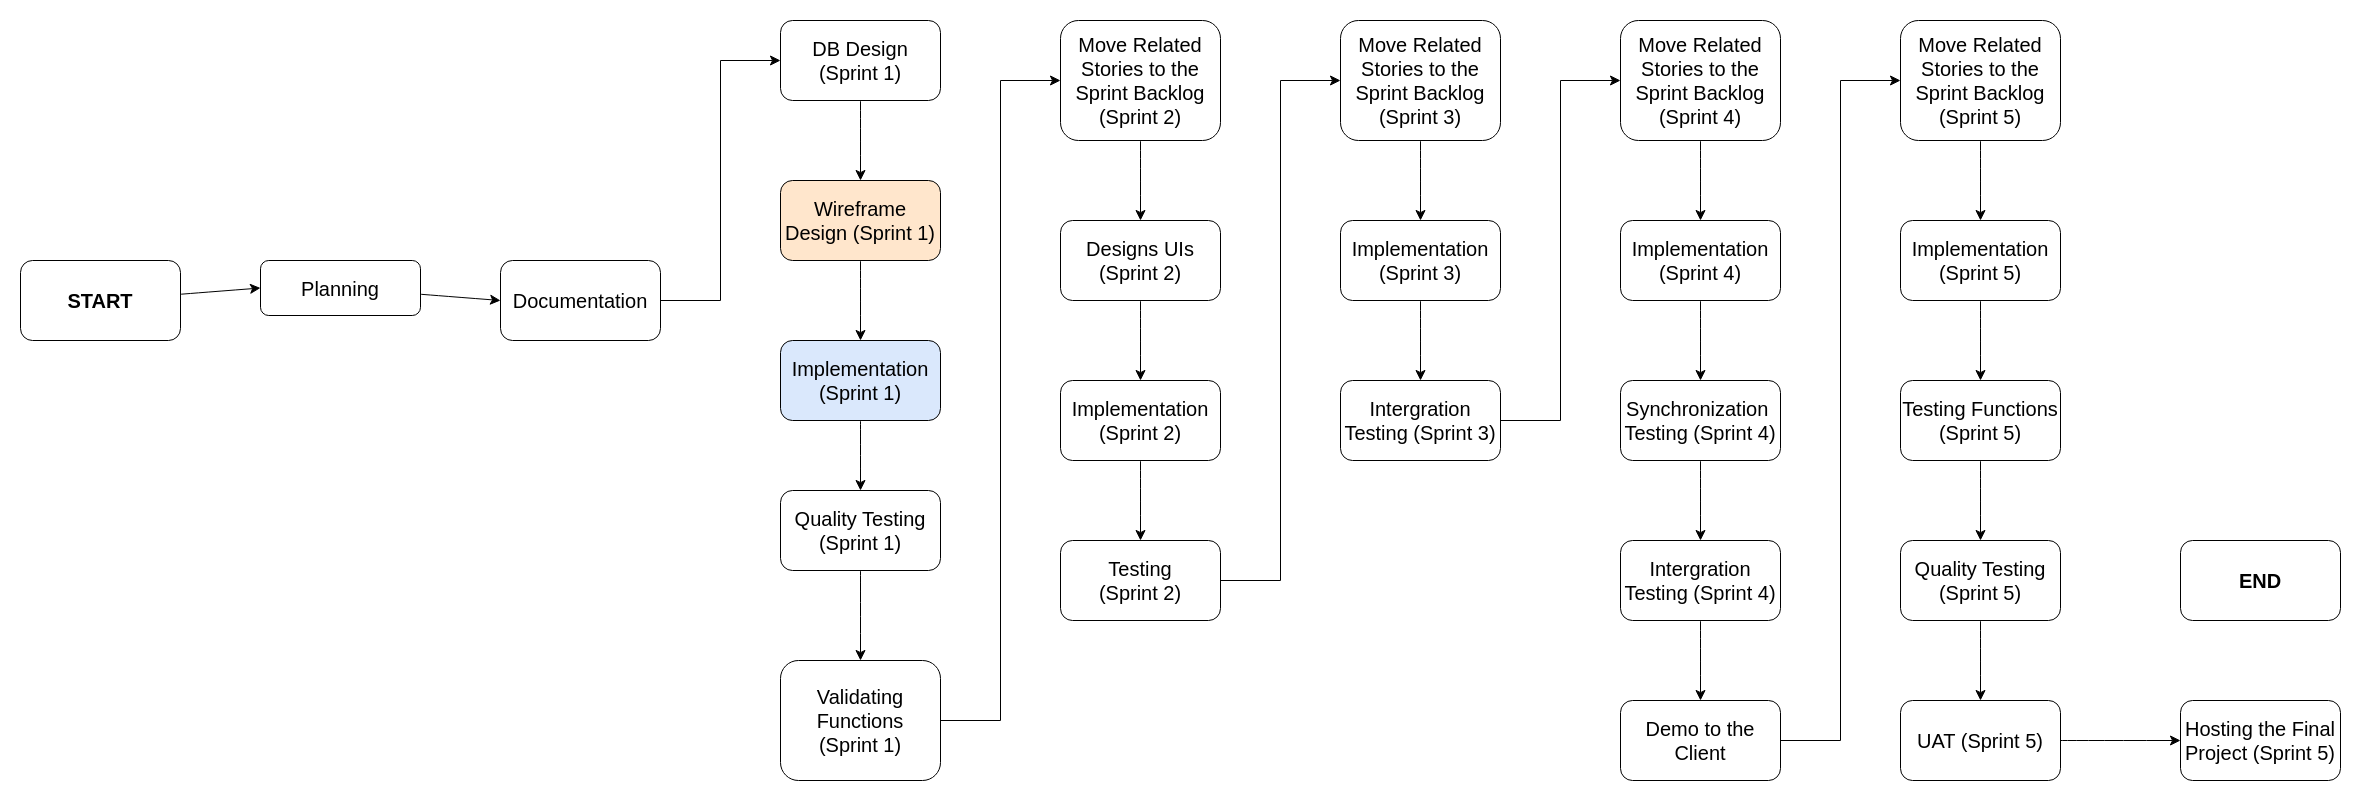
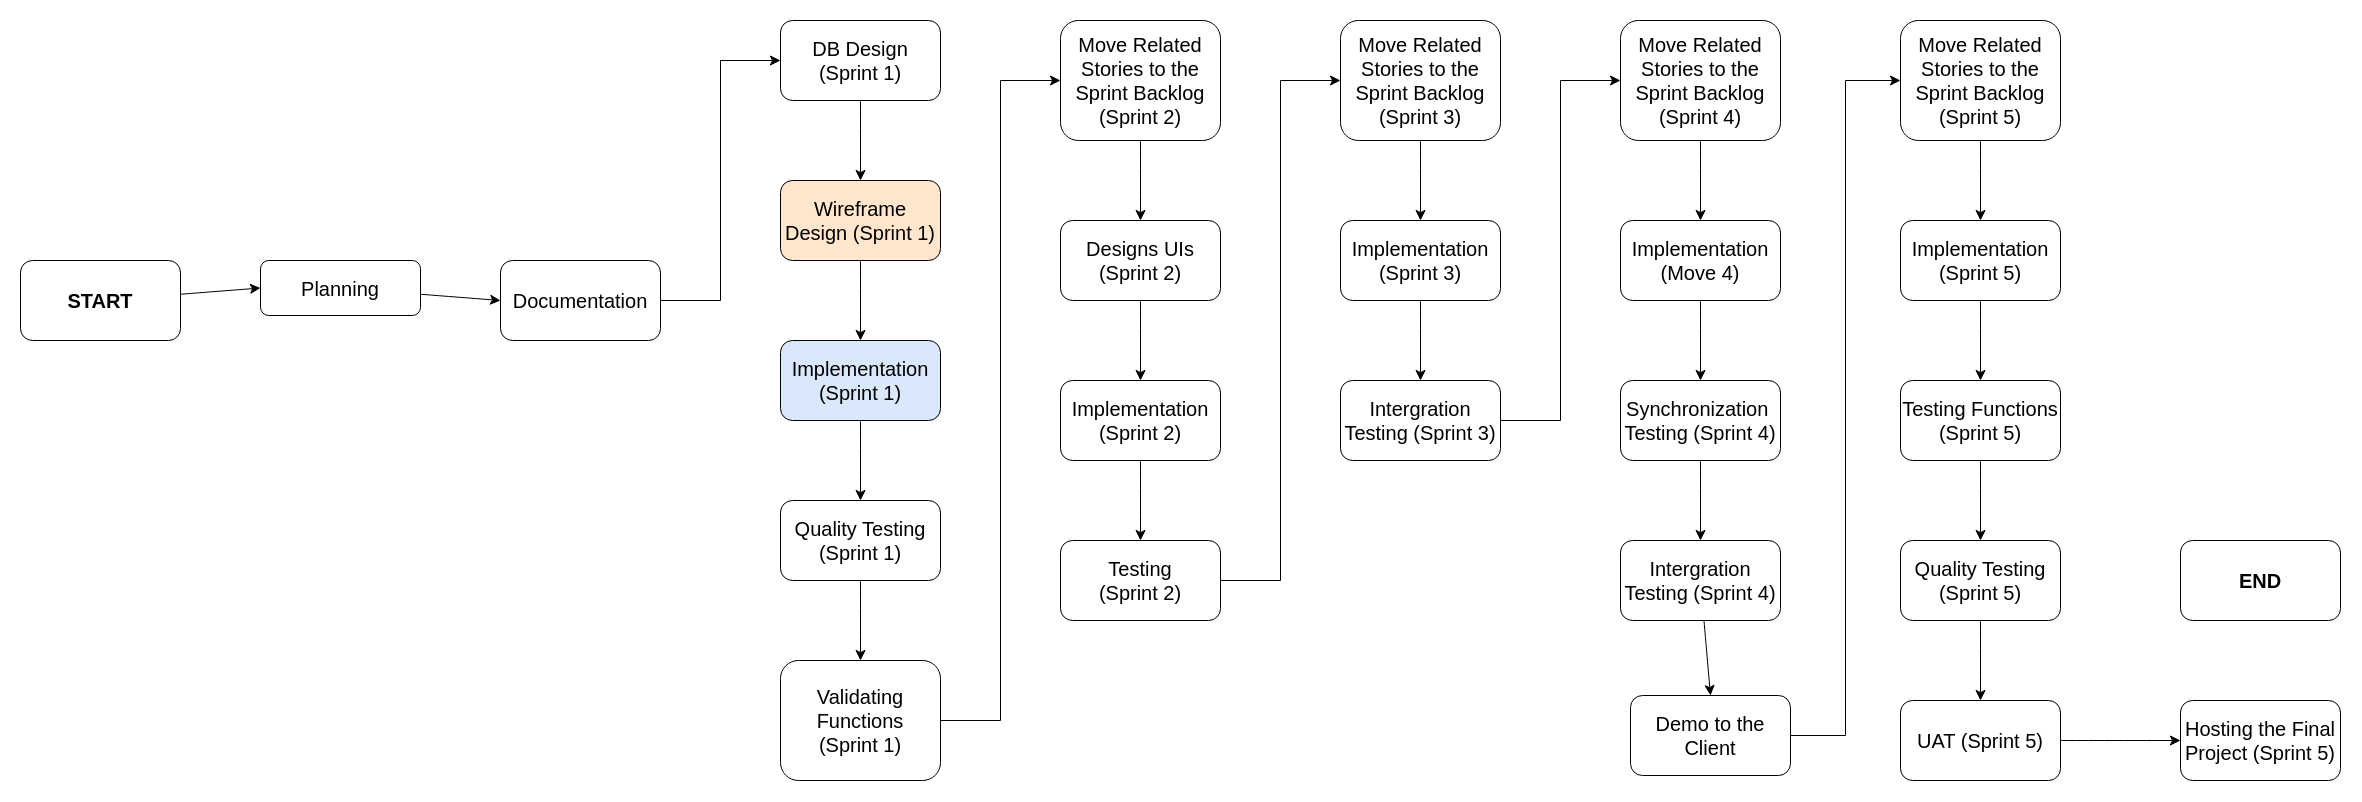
(1701, 261) -> (1701, 261)
(861, 531) -> (861, 541)
(1701, 741) -> (1711, 736)
